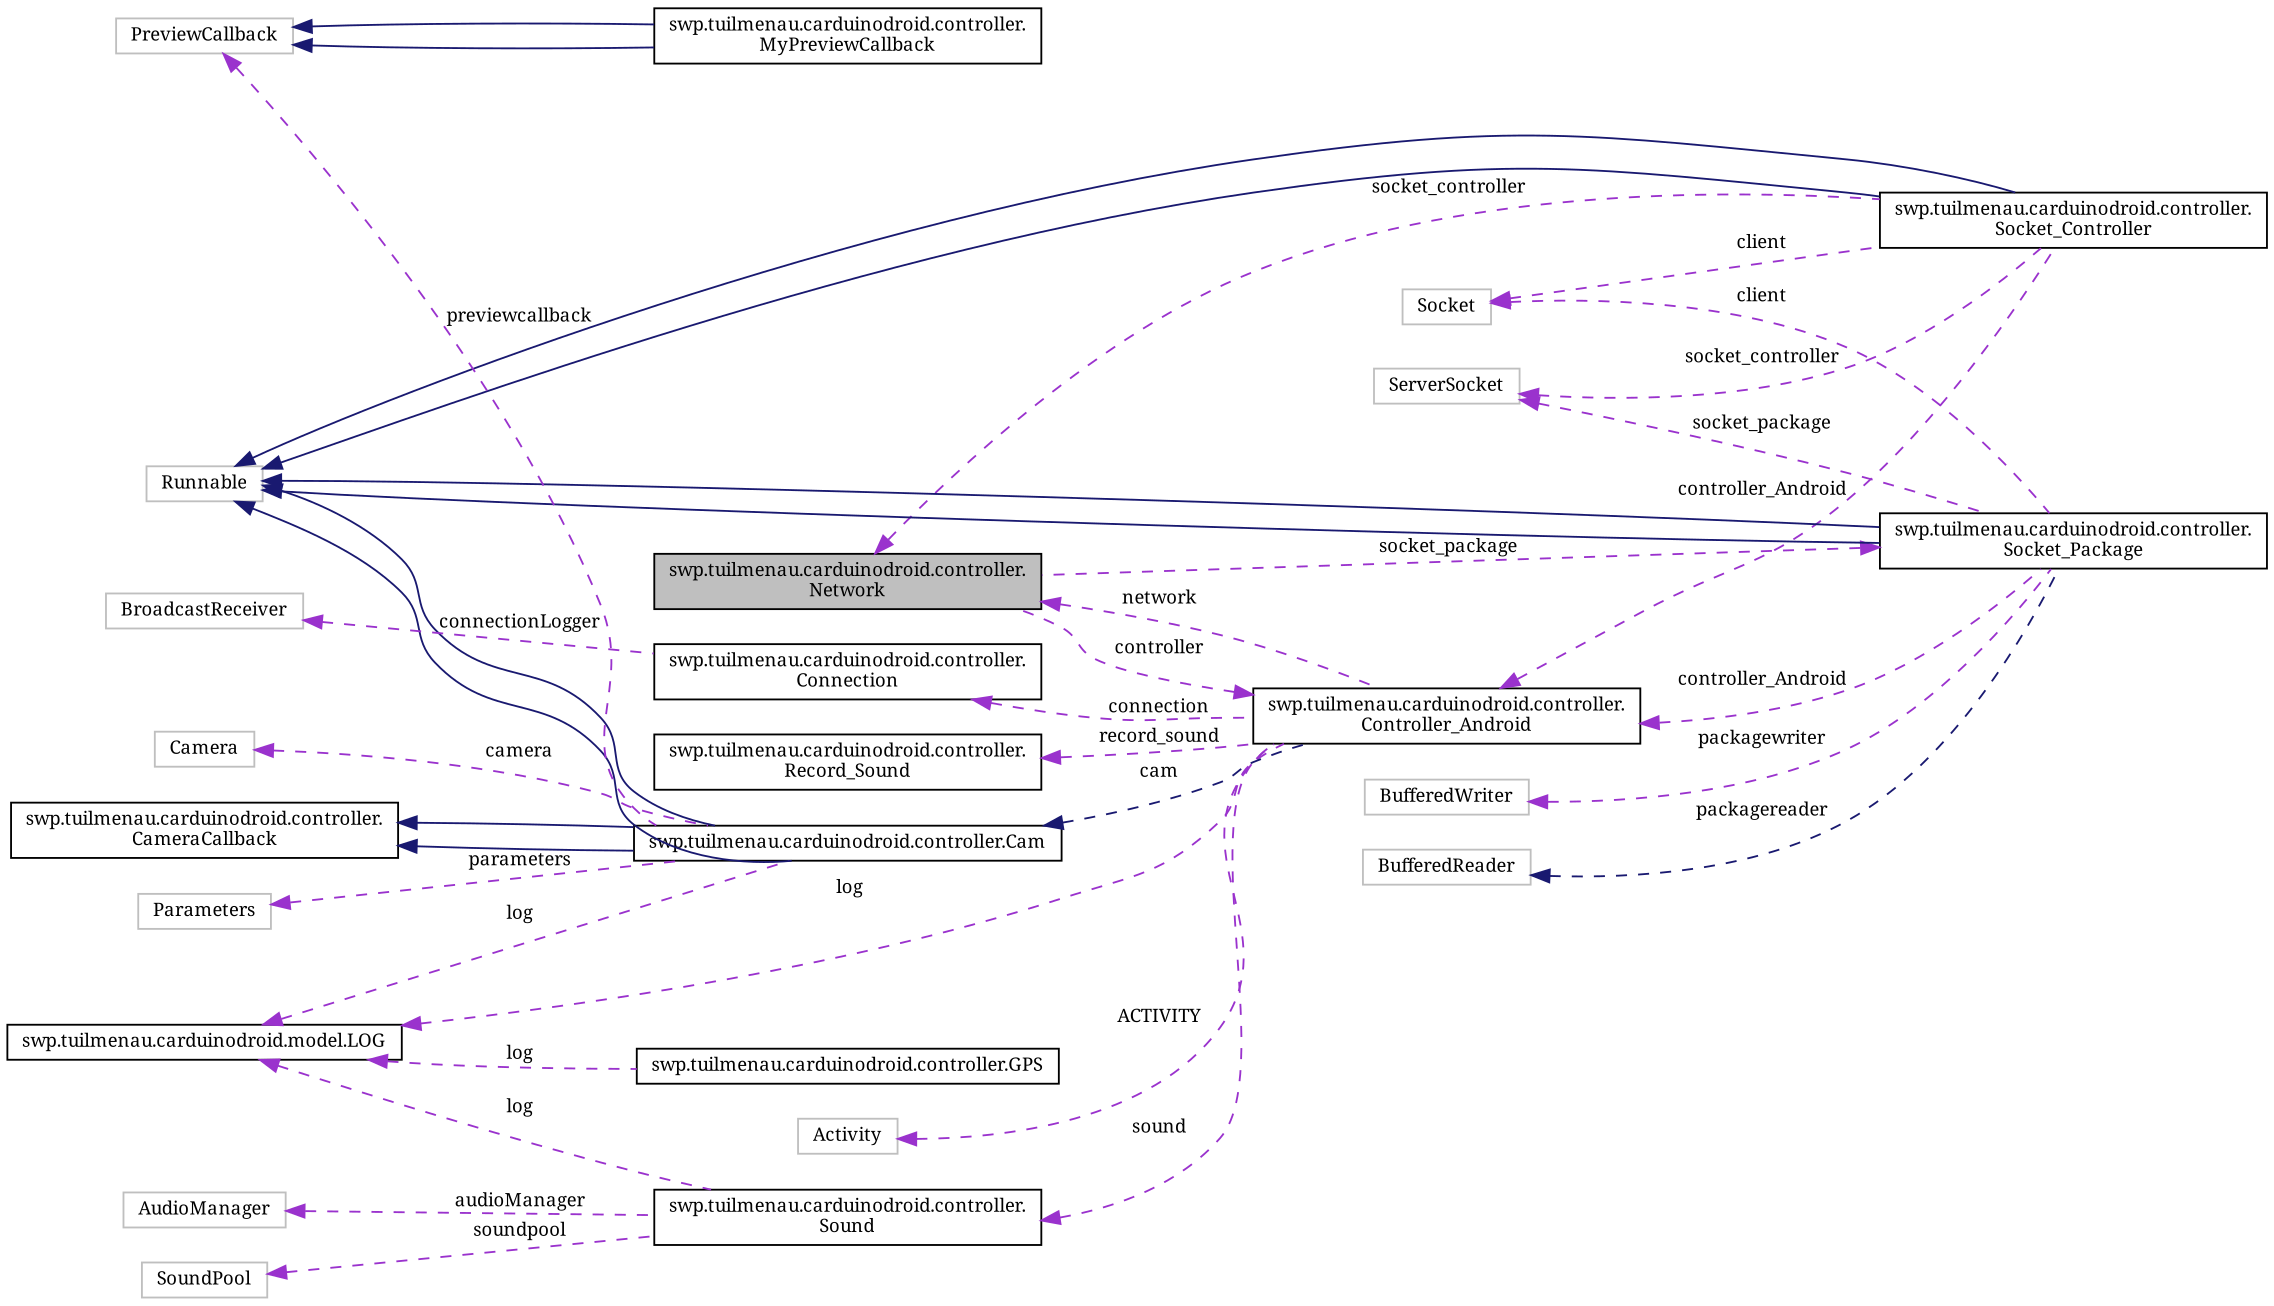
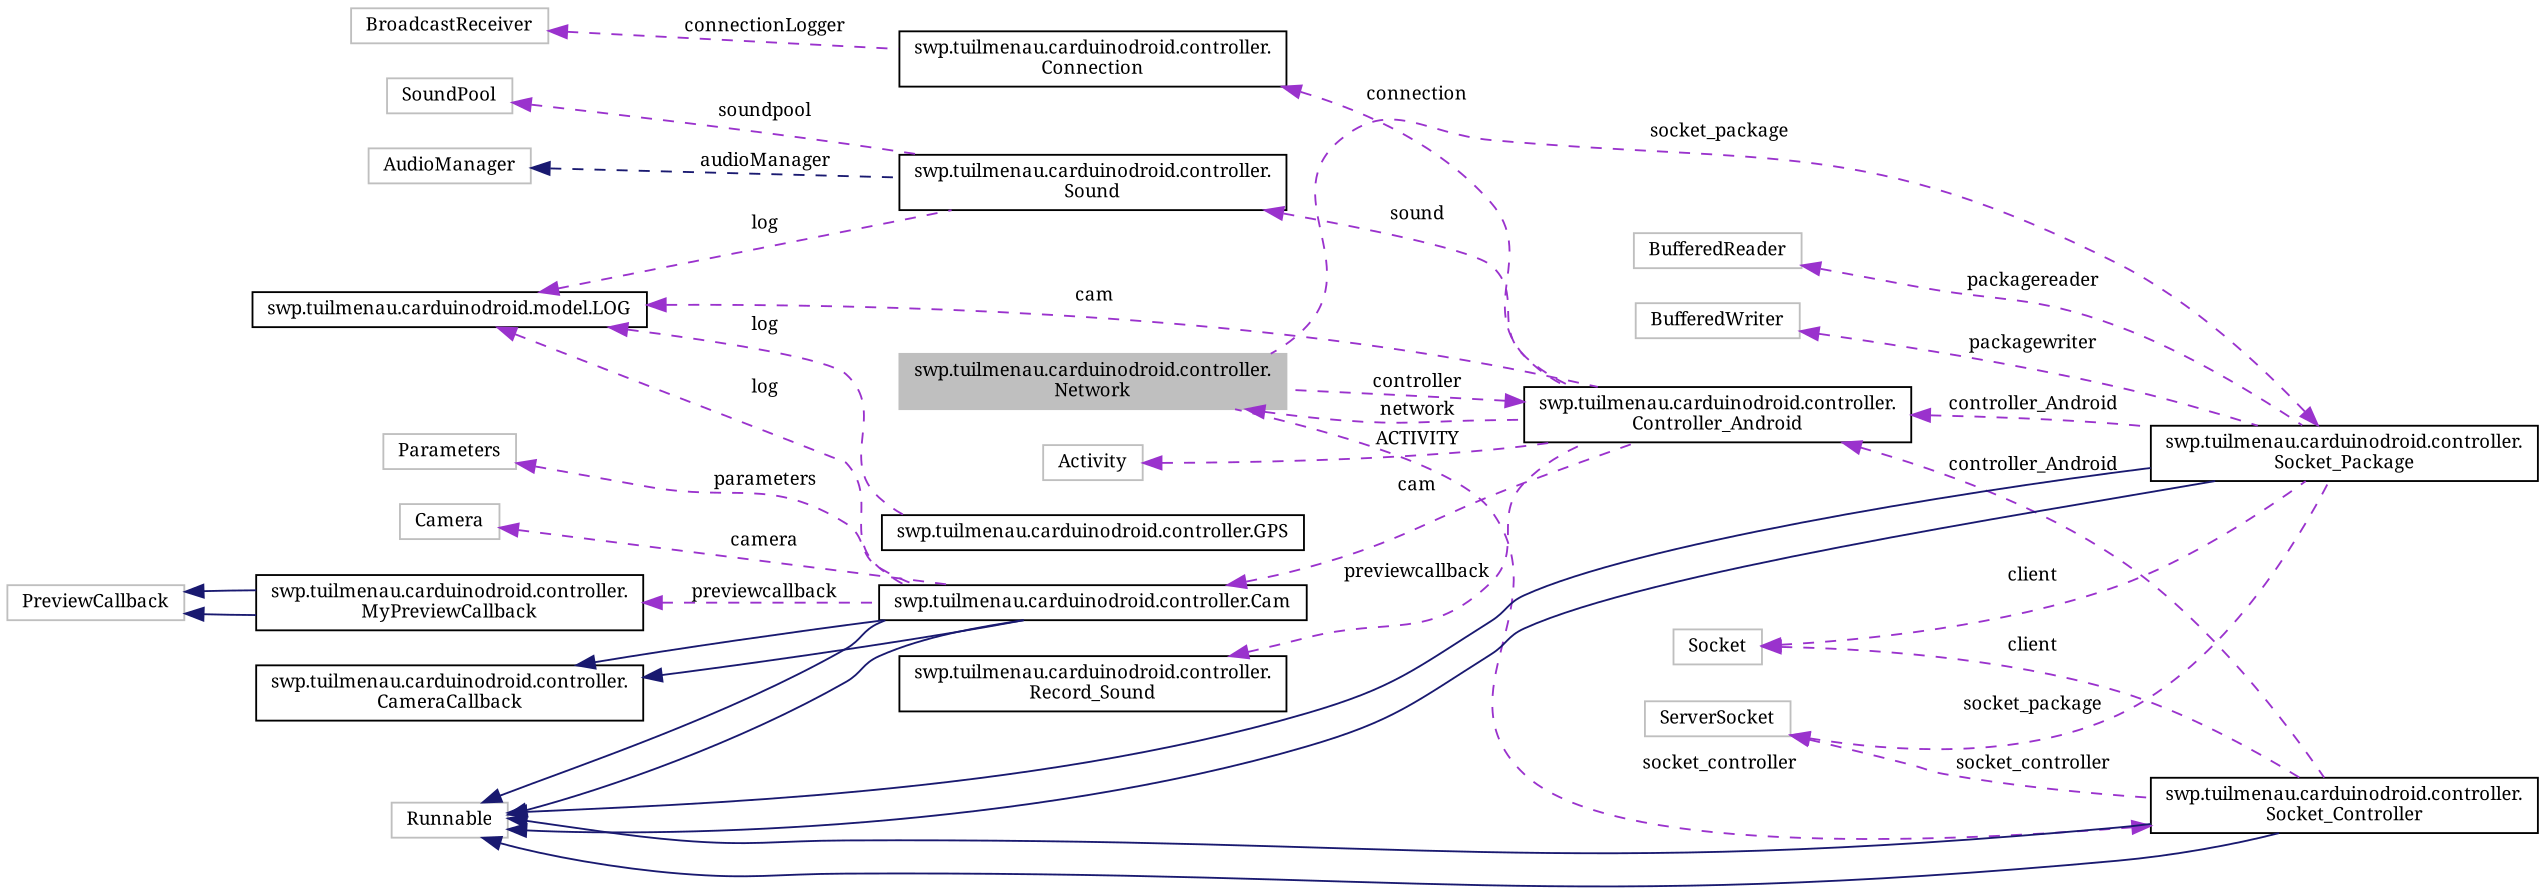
(1338, 243) -> (1551, 790)
(507, 423) -> (770, 603)
(848, 581) -> (1093, 382)
(1157, 737) -> (1415, 572)
(1188, 793) -> (1443, 517)
(1858, 813) -> (2073, 312)
(848, 888) -> (1093, 296)
(479, 1213) -> (725, 173)
